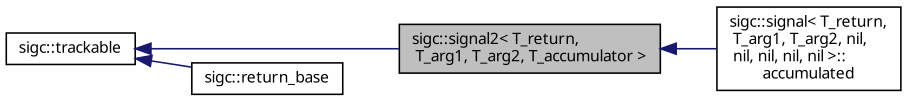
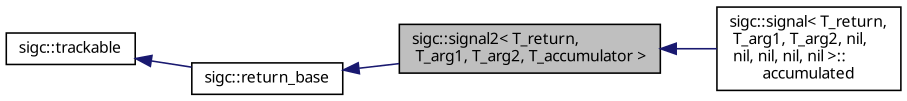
(275, 49) -> (379, 66)
